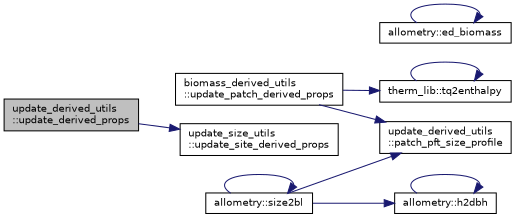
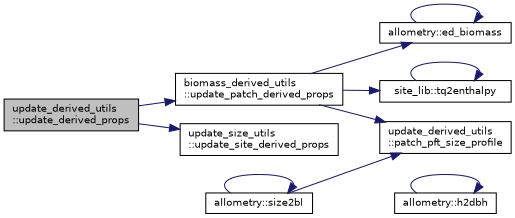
none -> (356, 60)
(445, 91) -> (445, 91)
none -> (152, 104)
(349, 203) -> none
